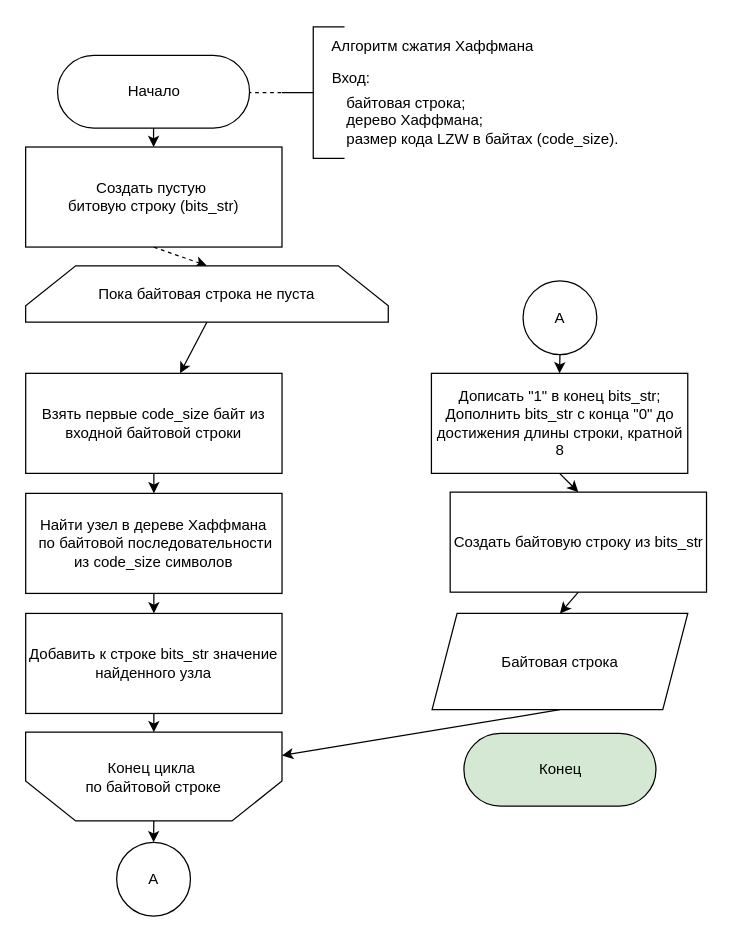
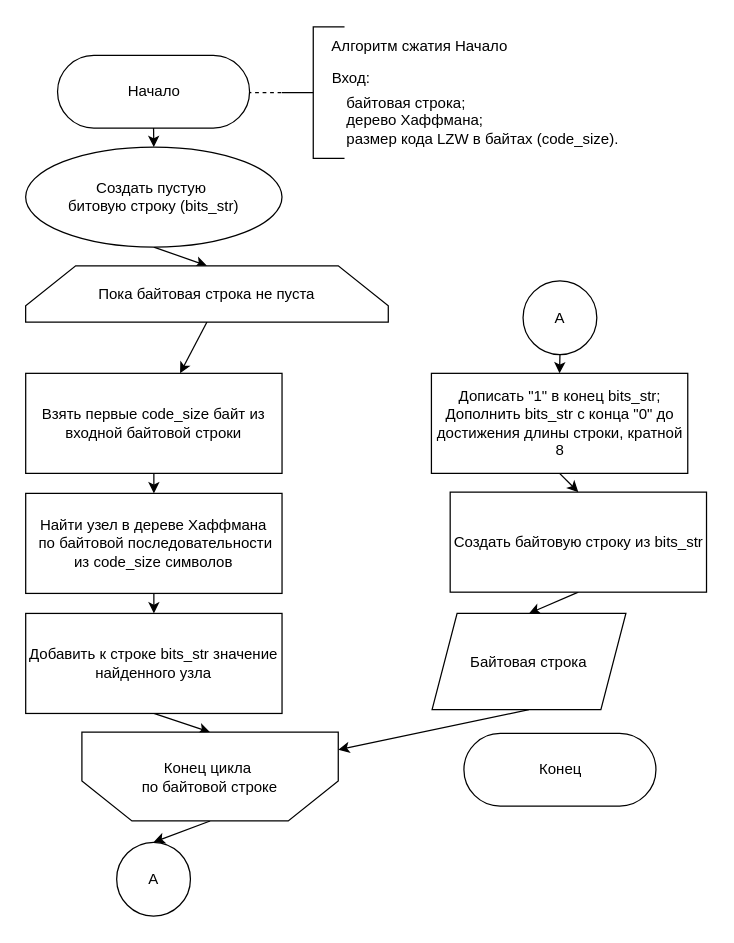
(437, 46) -> (428, 46)
(154, 197) -> (154, 197)
(176, 255) -> (176, 255)
(560, 661) -> (529, 661)
(560, 769) -> (560, 769)
(154, 776) -> (210, 776)
